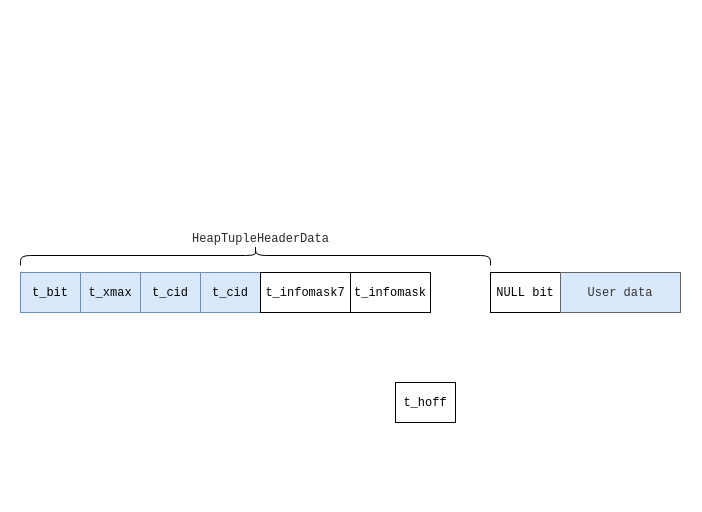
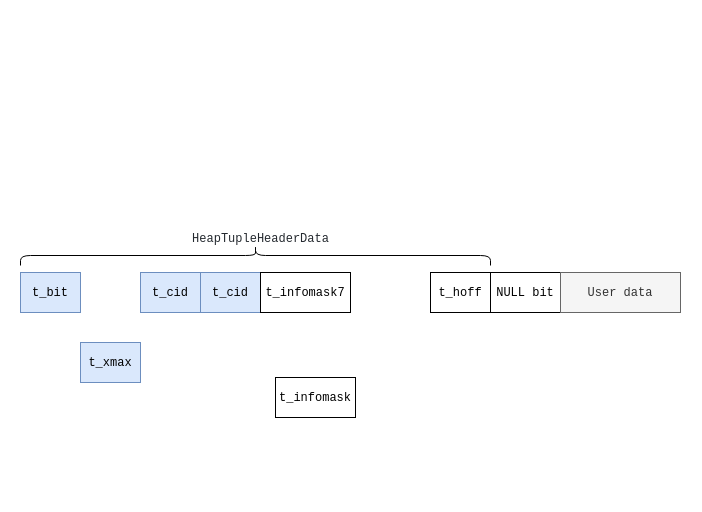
(111, 293) -> (111, 363)
(391, 293) -> (316, 398)
(621, 293) -> (621, 293)
(426, 403) -> (461, 293)
